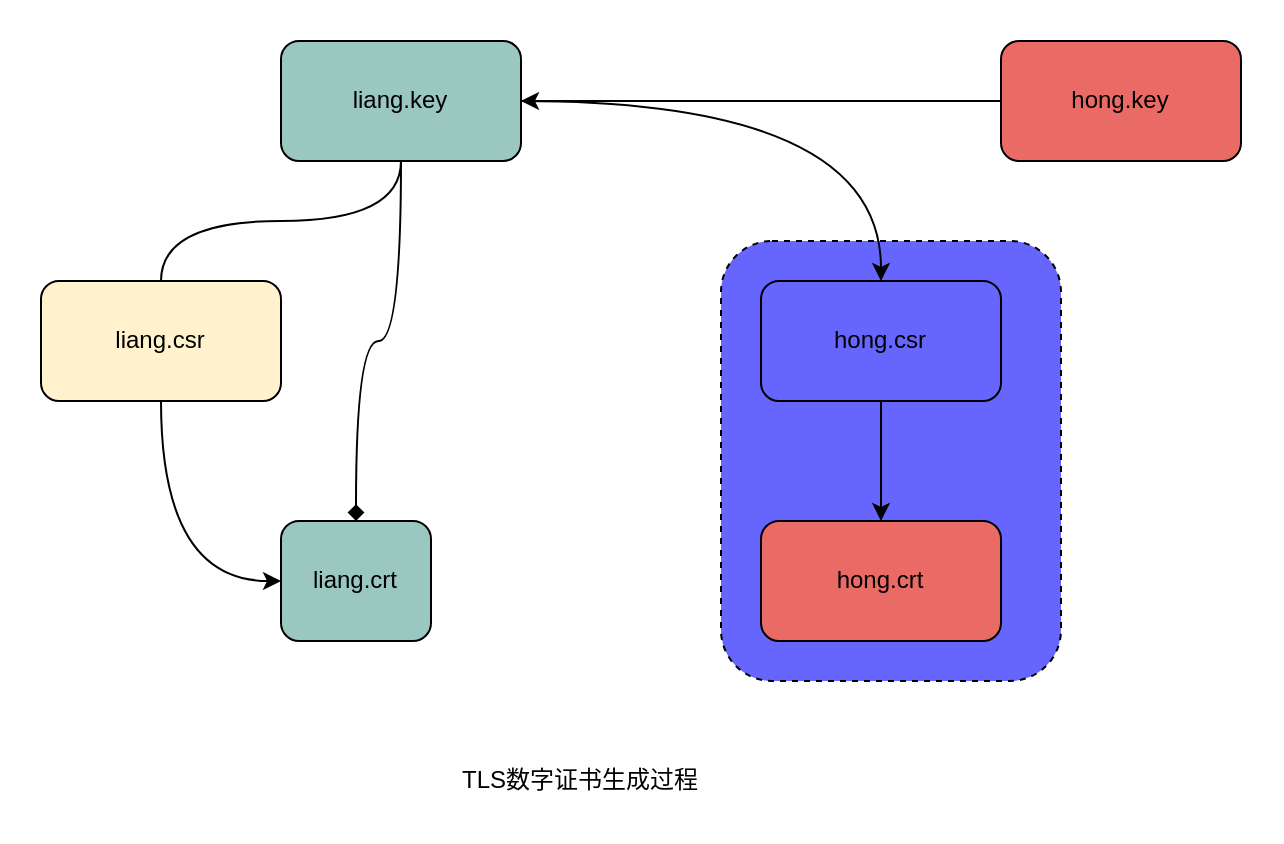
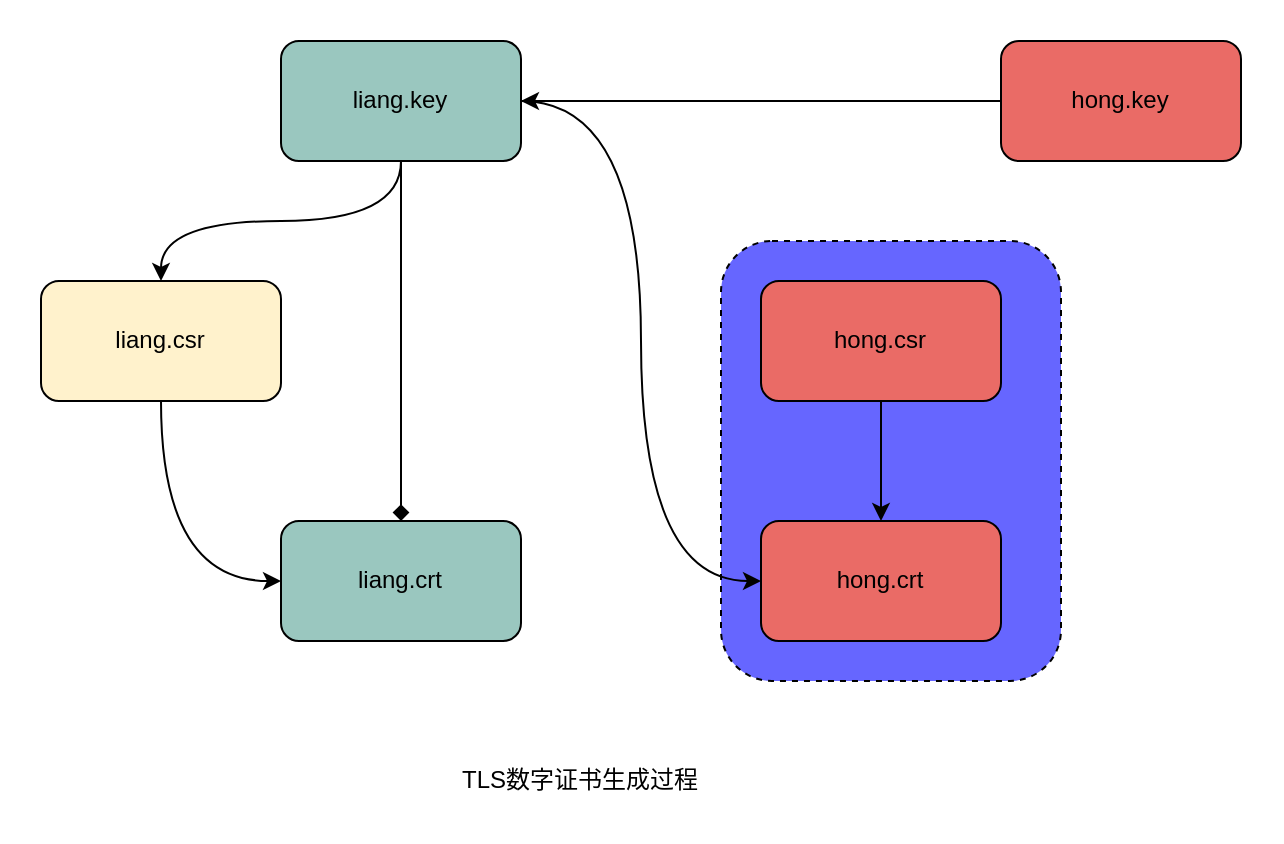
(775, 137) -> (641, 349)
(195, 234) -> (196, 231)
(881, 341) -> (881, 341)
(356, 581) -> (401, 581)
